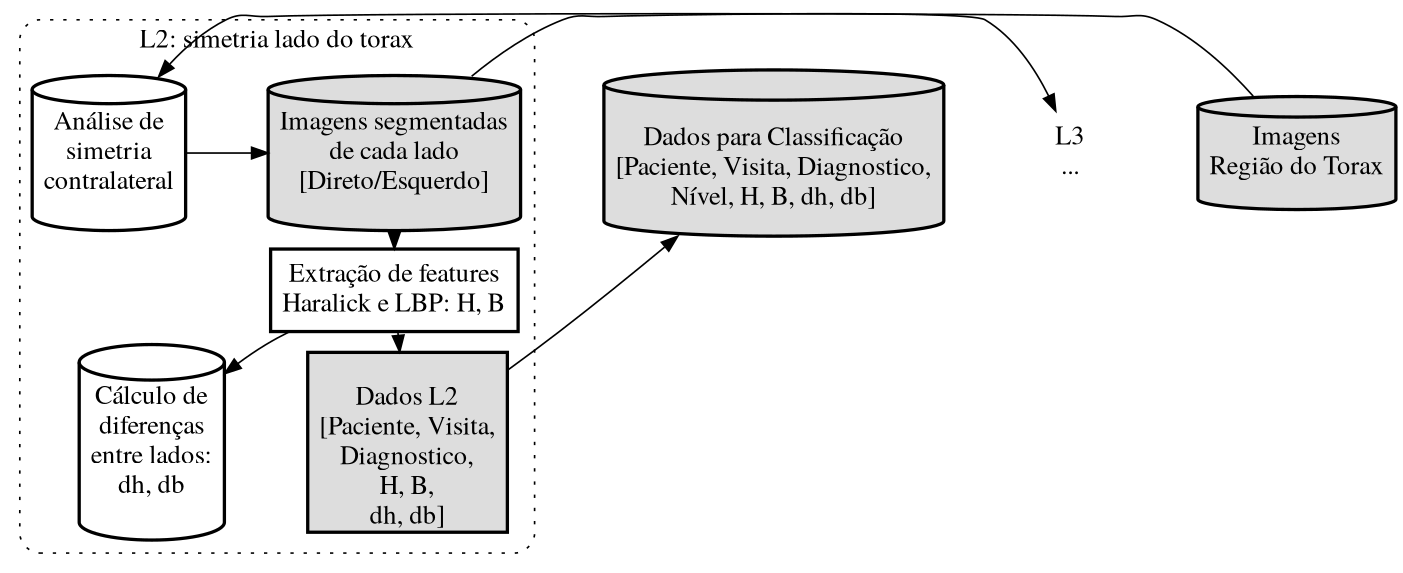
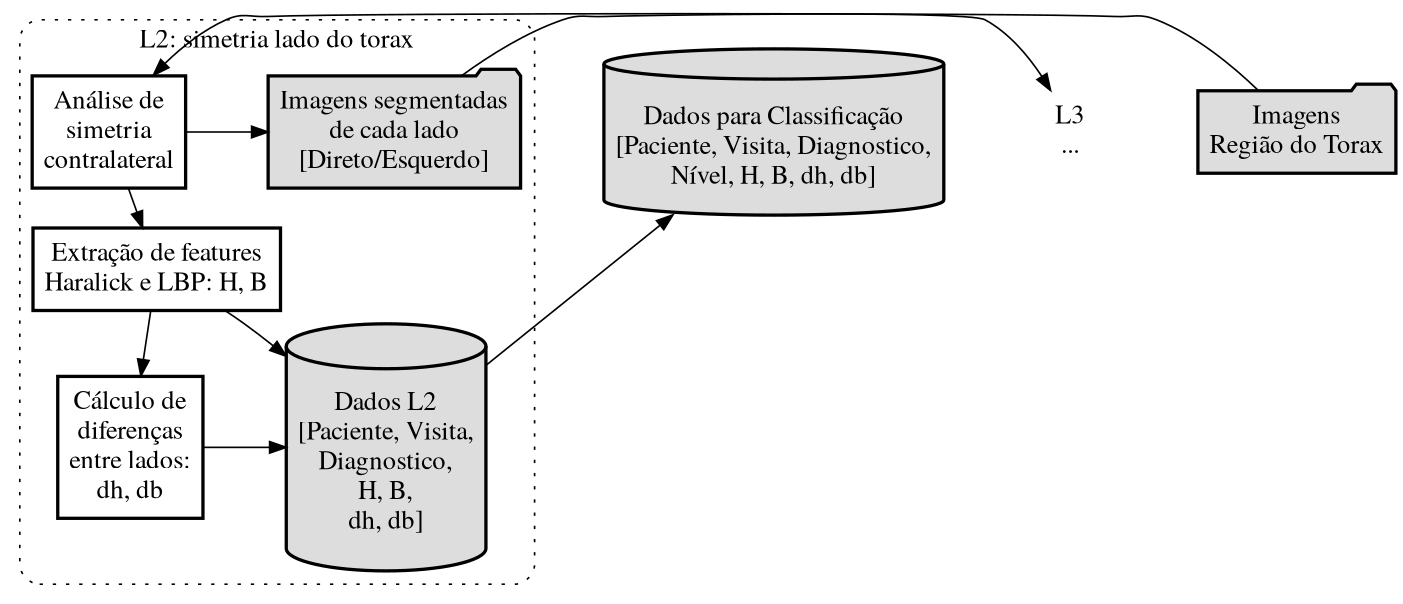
(109, 153) -> (109, 132)
(394, 153) -> (394, 132)
(1297, 153) -> (1297, 132)
(394, 231) -> (133, 200)
(152, 442) -> (130, 447)
(408, 442) -> (386, 447)
none -> (236, 447)
